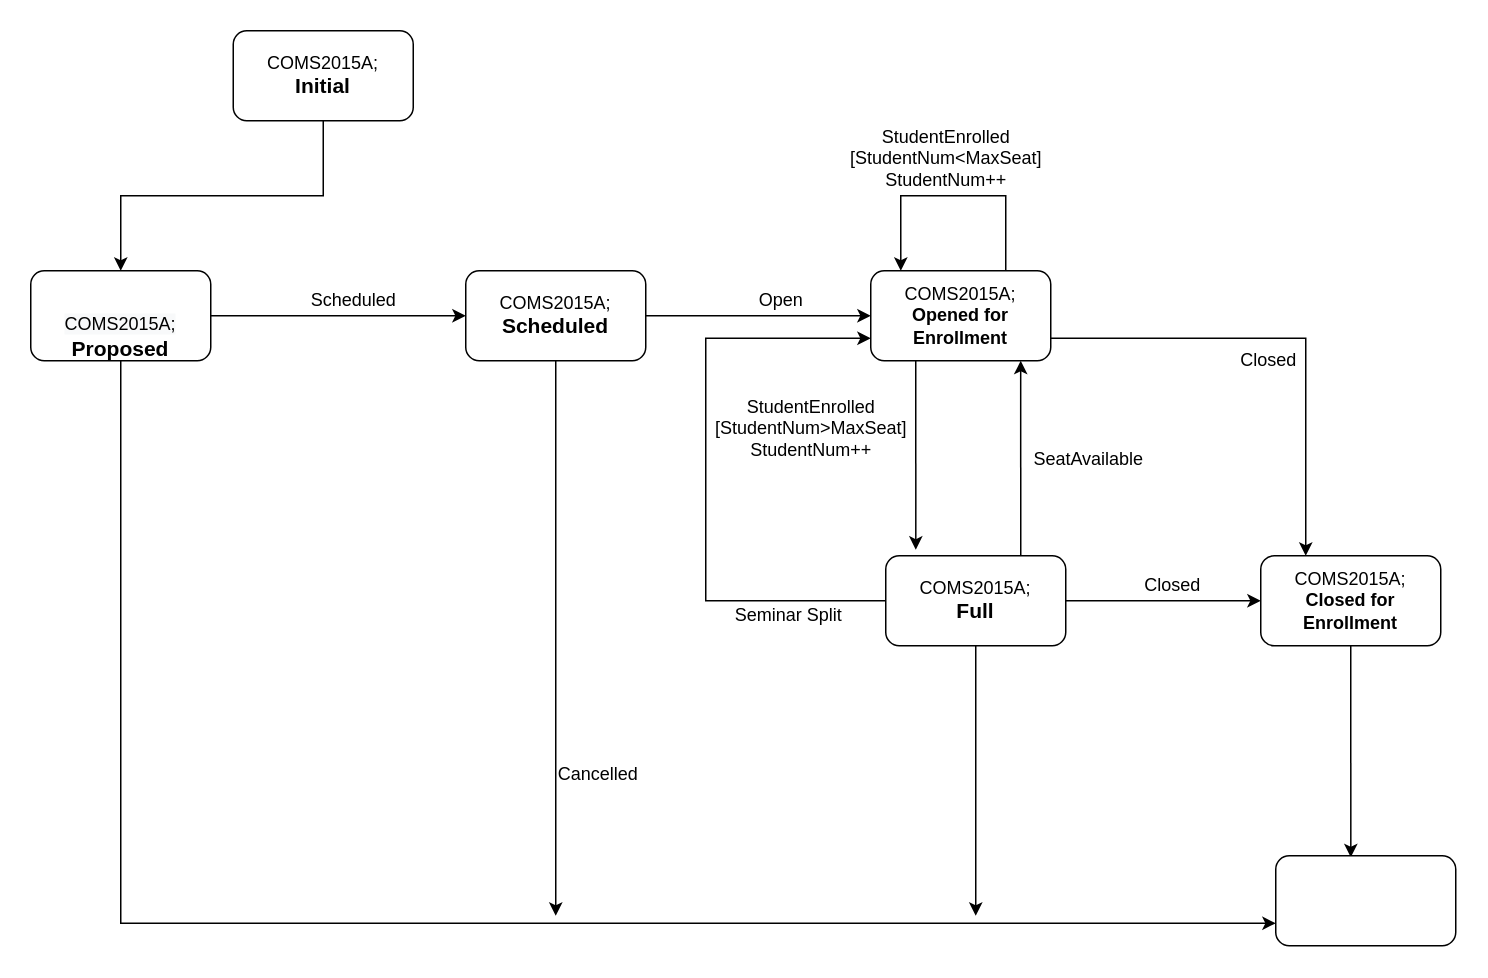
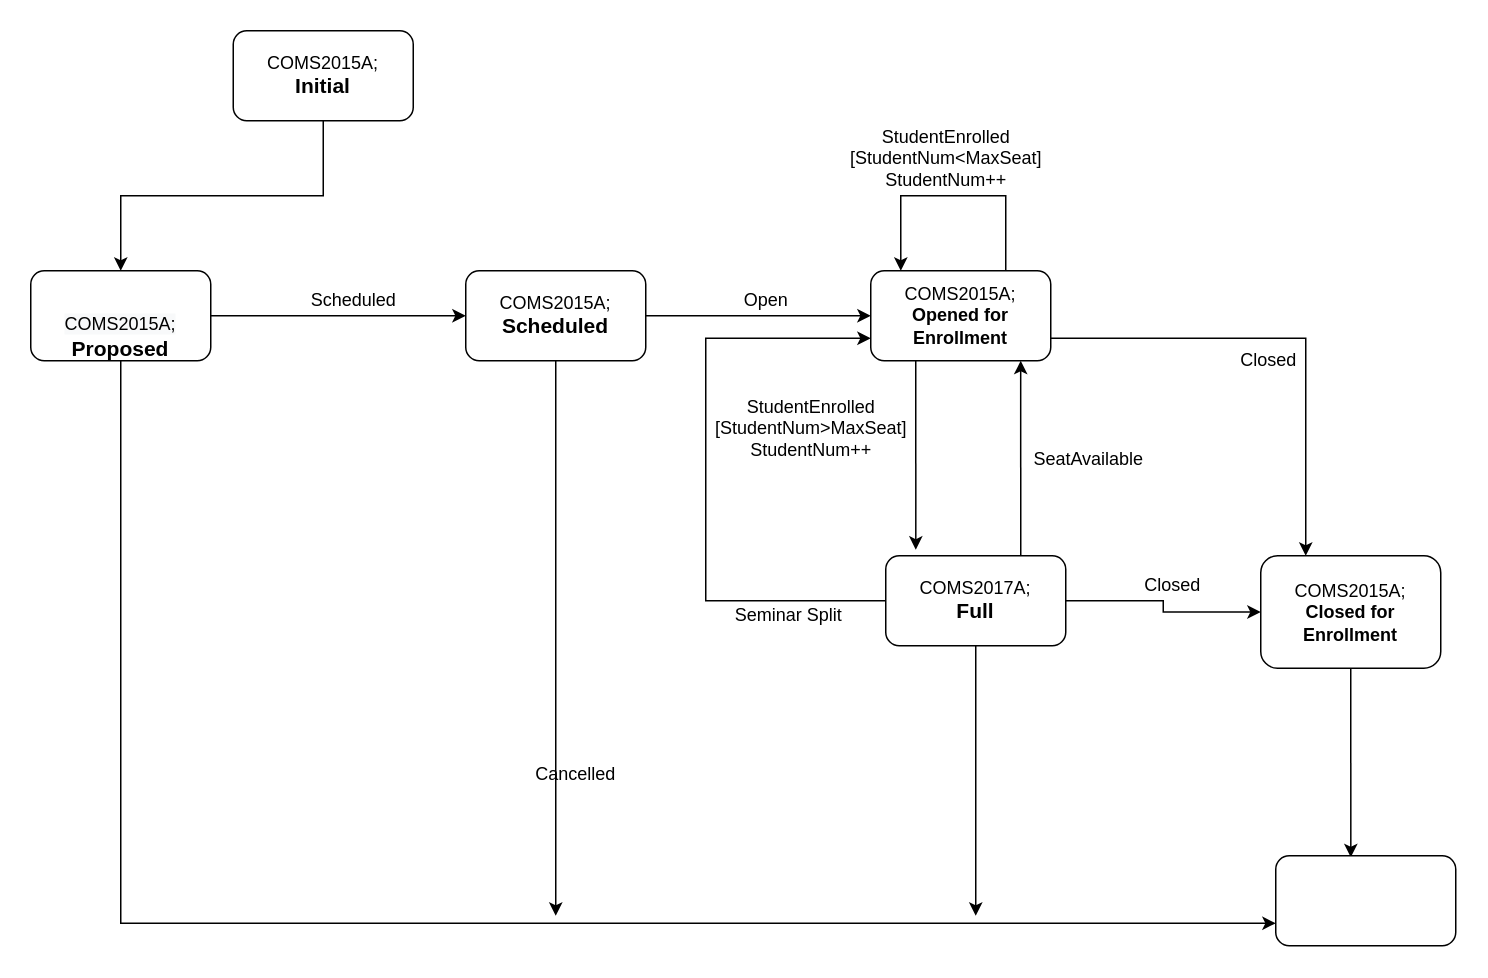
(781, 301) -> (766, 301)
(976, 601) -> (976, 601)
(1351, 601) -> (1351, 612)
(598, 775) -> (575, 775)
